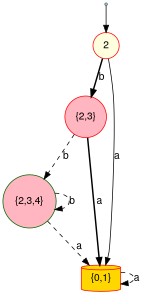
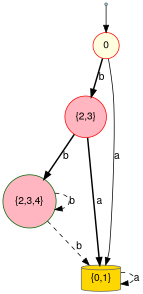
(106, 46) -> (106, 46)
(61, 154) -> (61, 154)
(79, 247) -> (79, 247)
(101, 278) -> (101, 278)
